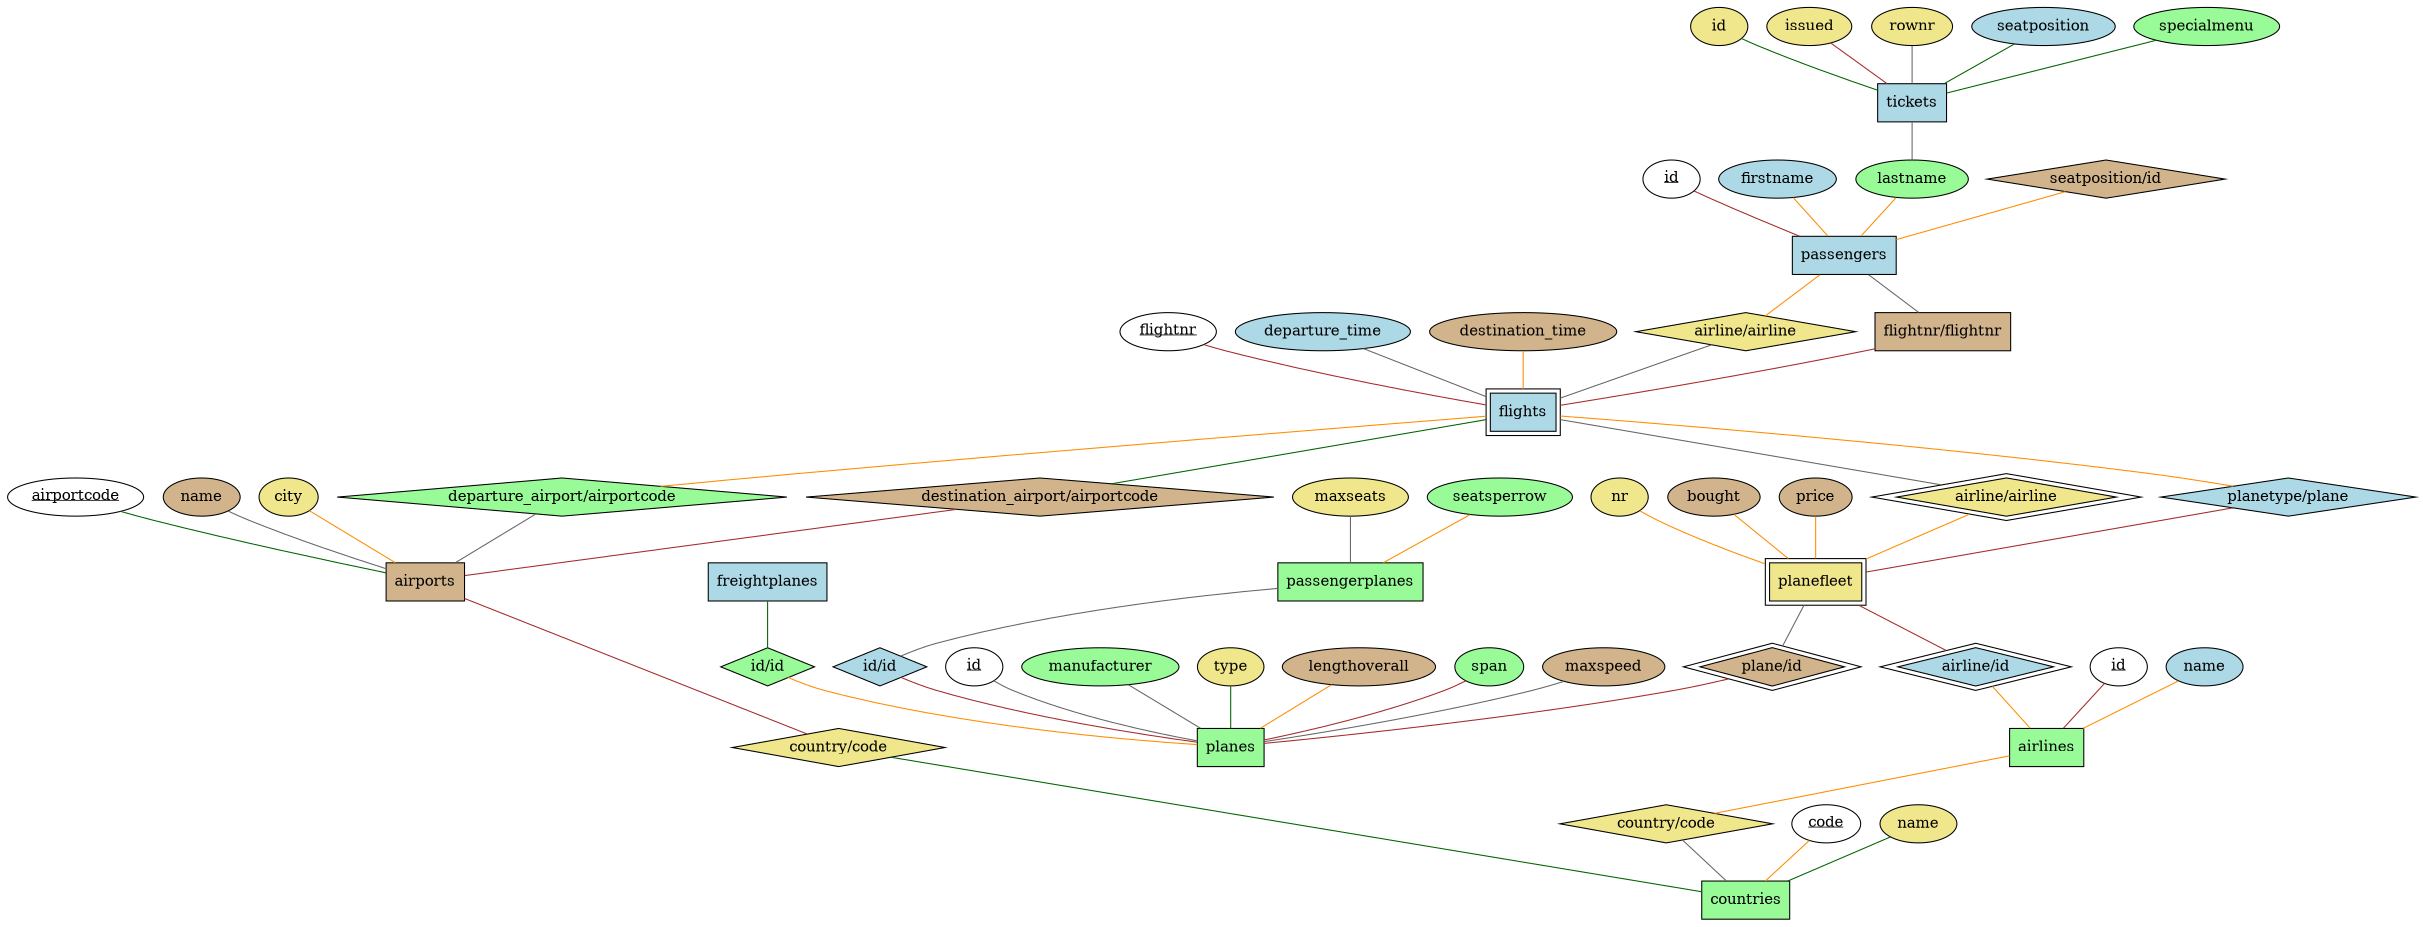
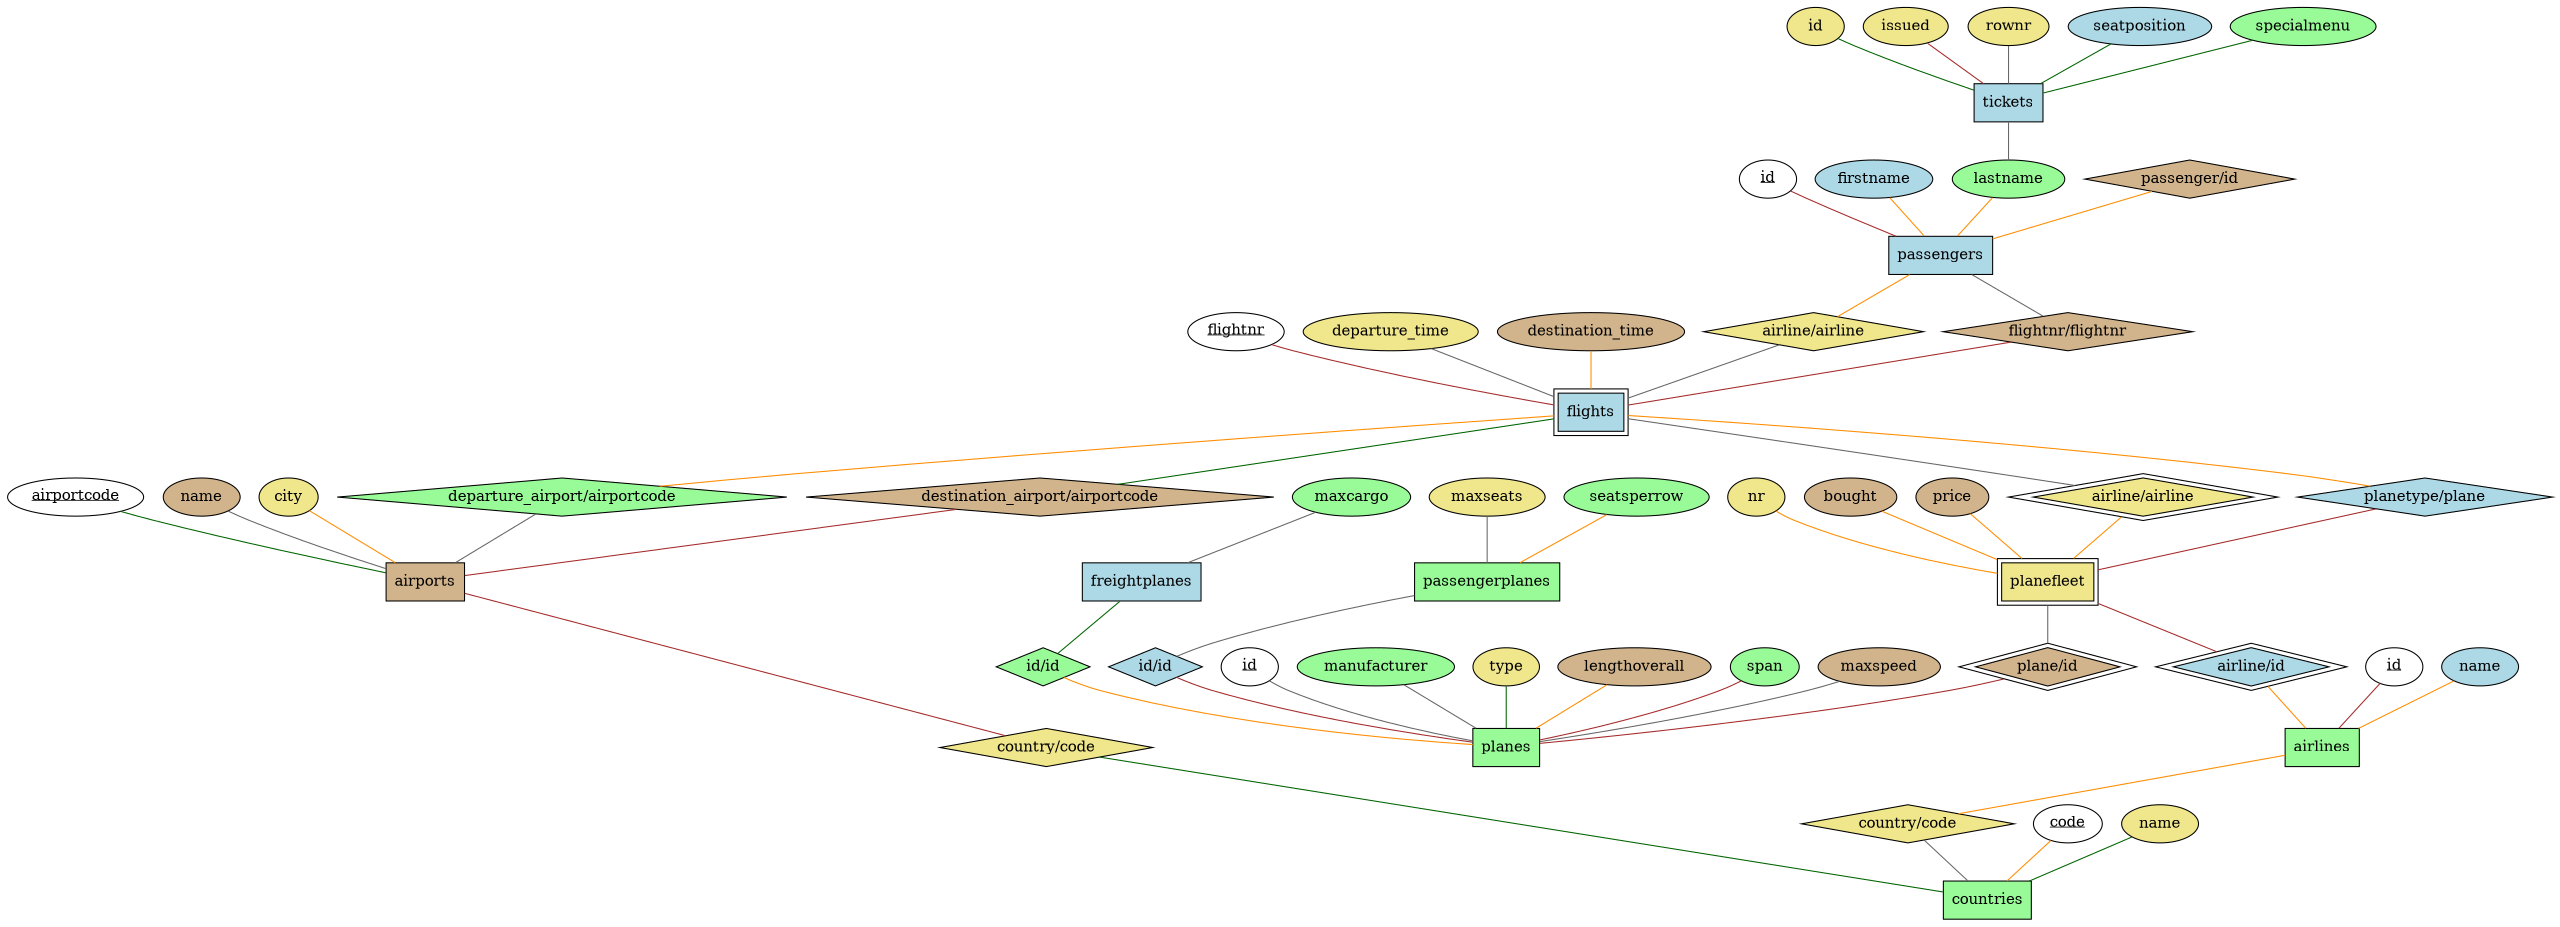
(2106, 179) -> (2190, 179)
(1323, 332) -> (1391, 332)
(1943, 332) -> (2068, 332)
none -> (1351, 497)
